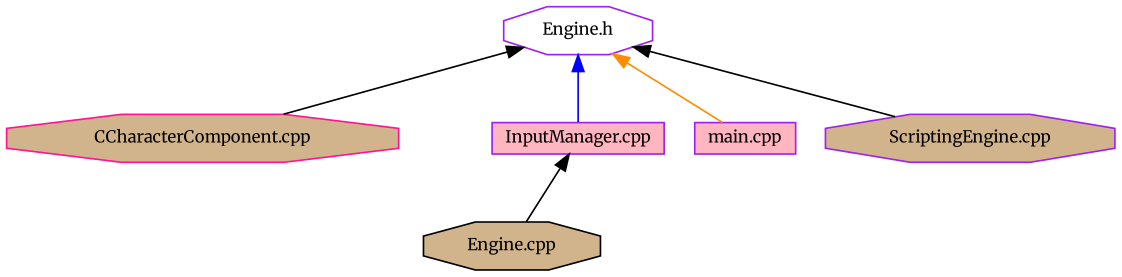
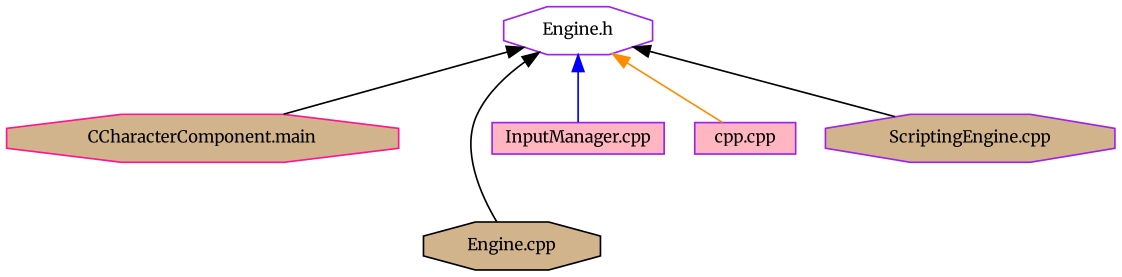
(203, 138) -> (203, 138)
(745, 138) -> (745, 138)
(543, 195) -> (472, 134)
